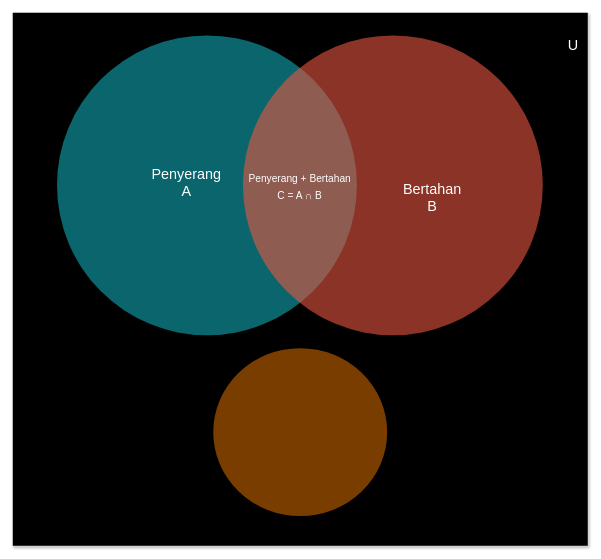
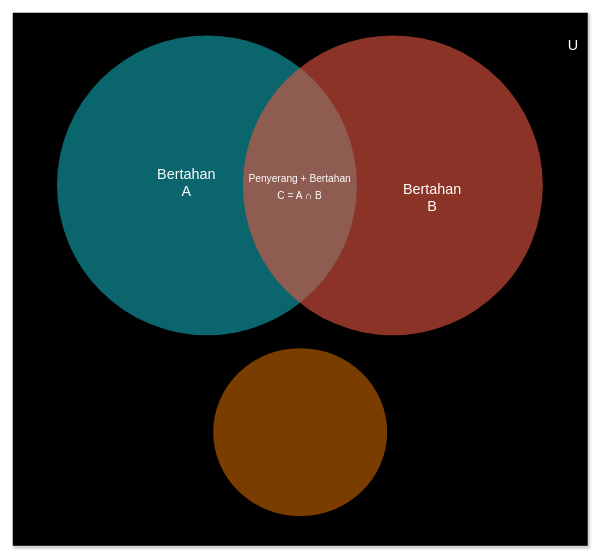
(187, 183) -> (187, 183)
